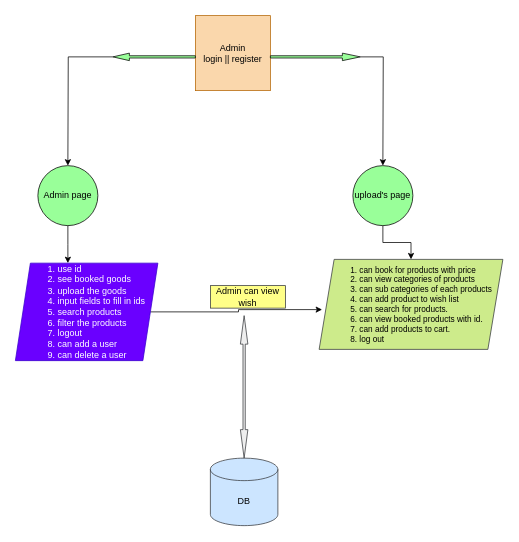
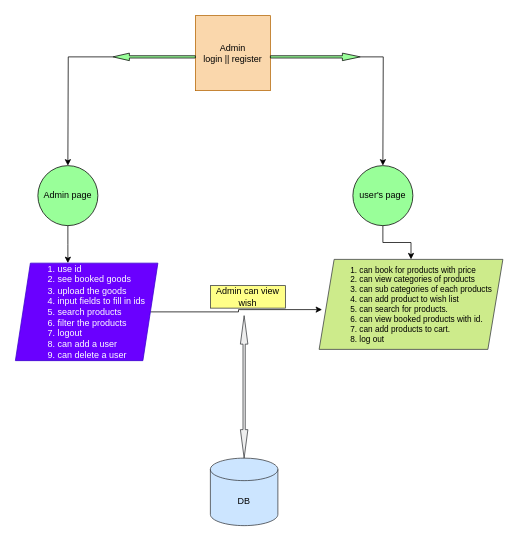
(383, 195) -> (383, 195)
